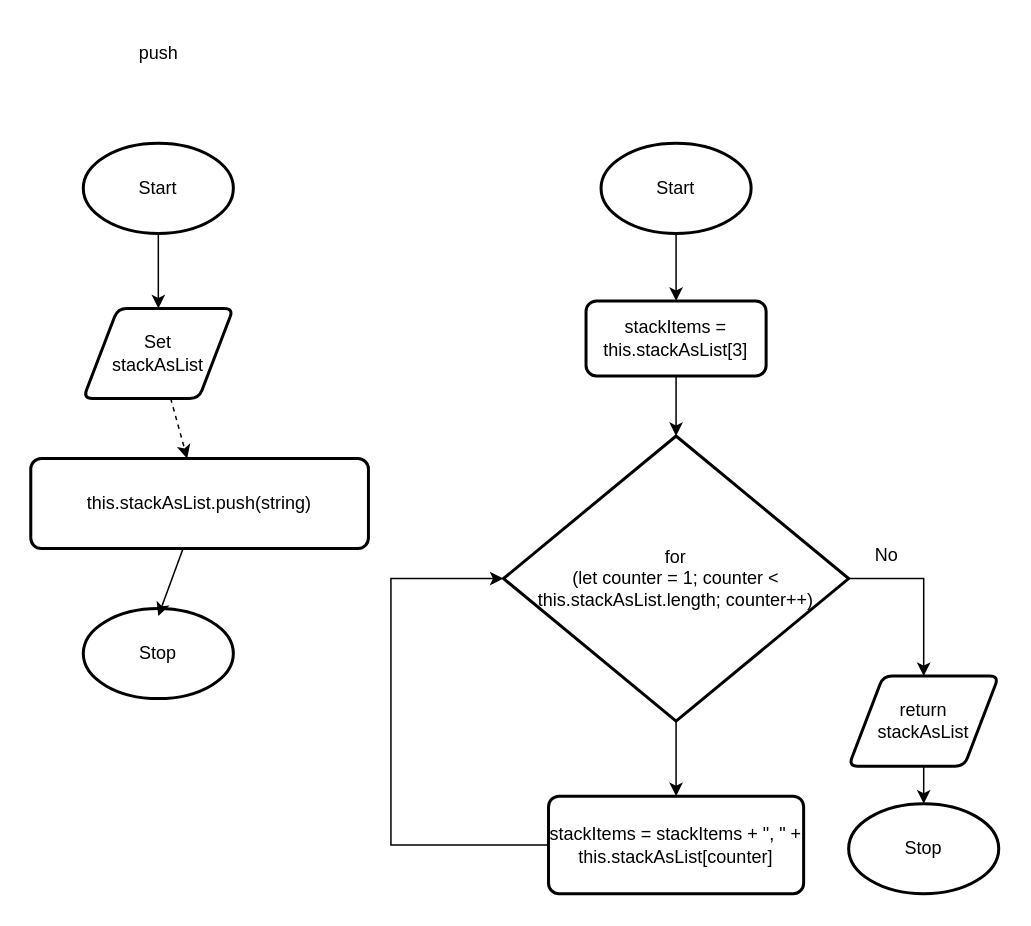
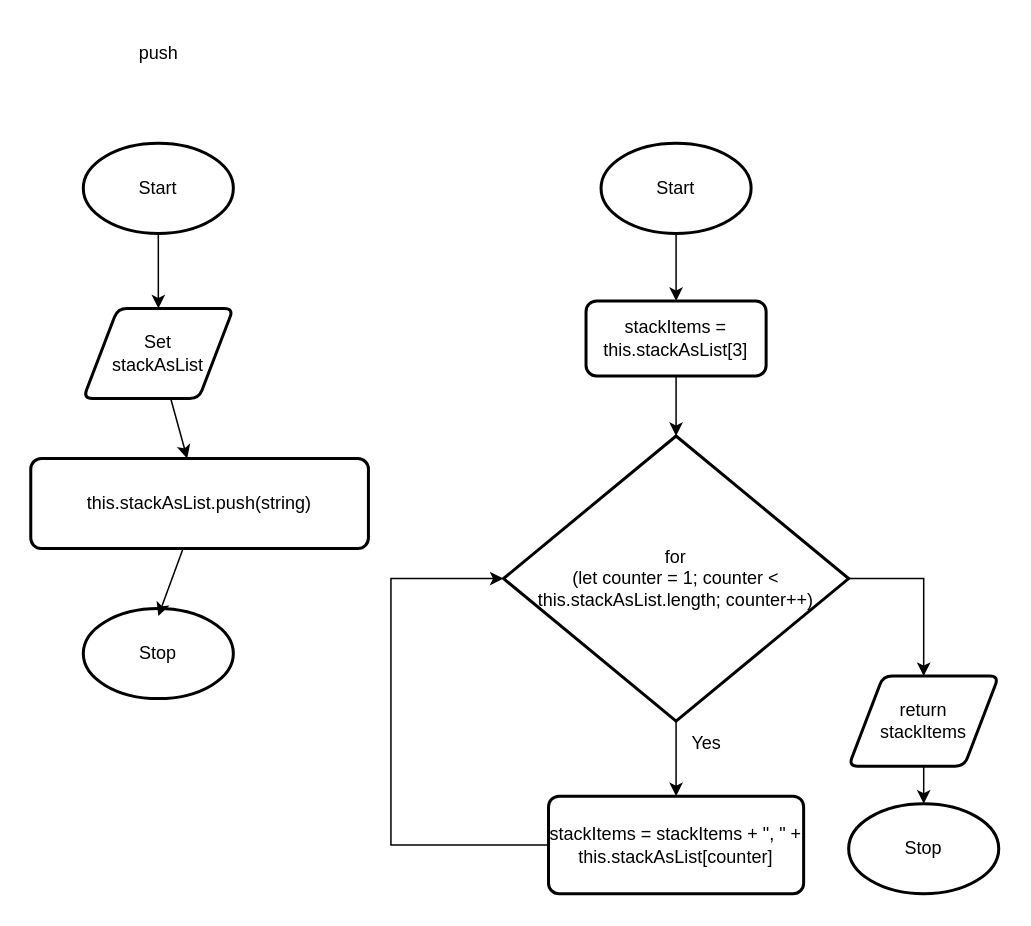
(178, 425) -> (178, 425)
(886, 556) -> none
(923, 721) -> (923, 721)
none -> (706, 743)
